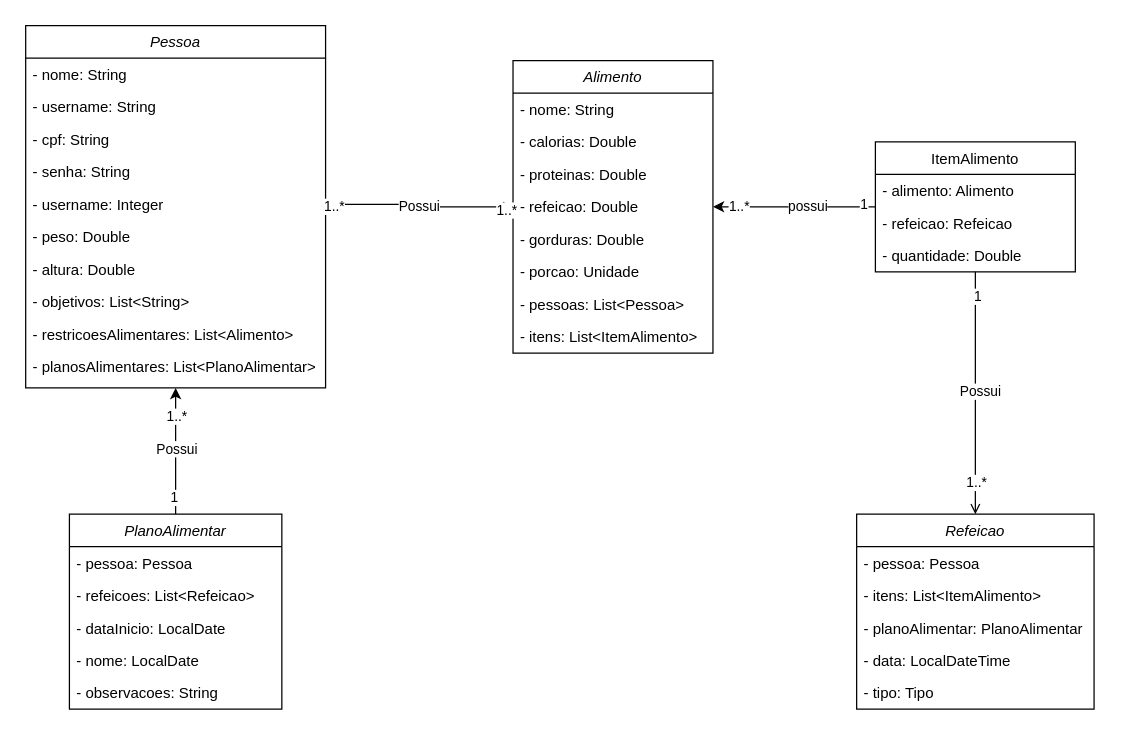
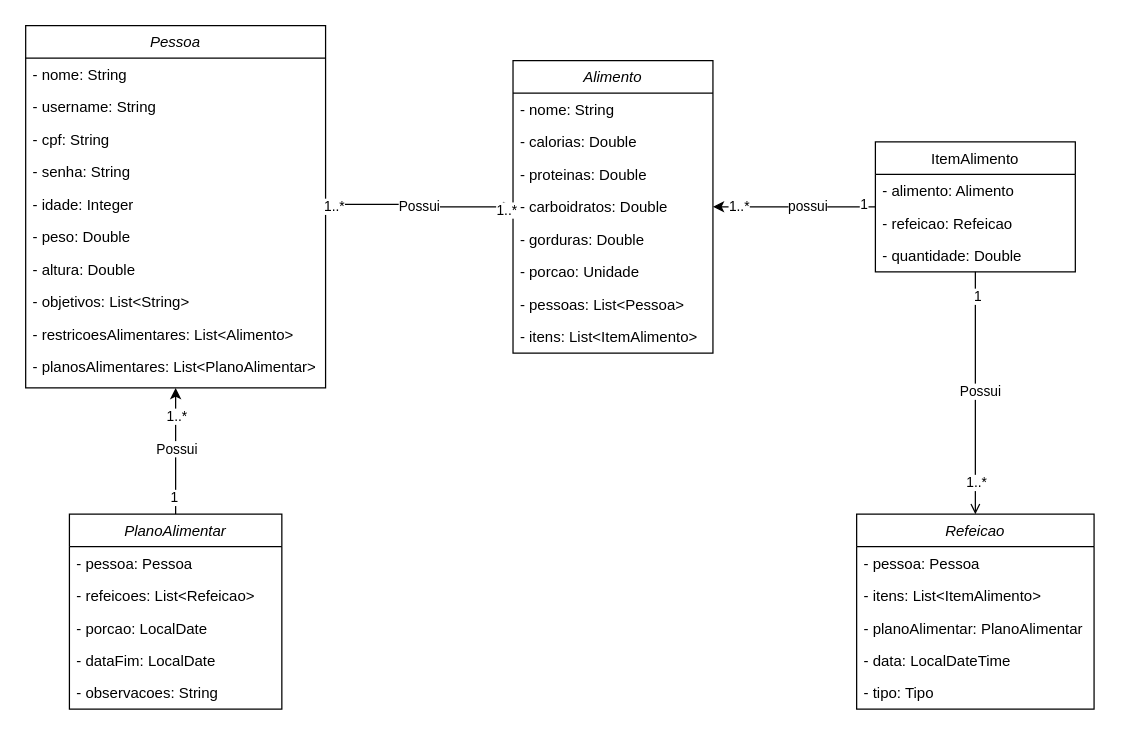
(106, 205) -> (92, 205)
(586, 208) -> (603, 208)
(161, 629) -> (148, 629)
(140, 661) -> (151, 661)
